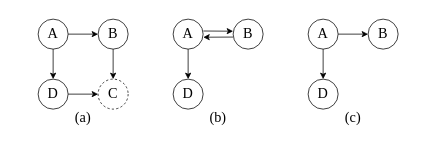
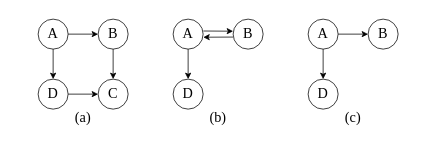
(113, 94) -> (113, 94)
